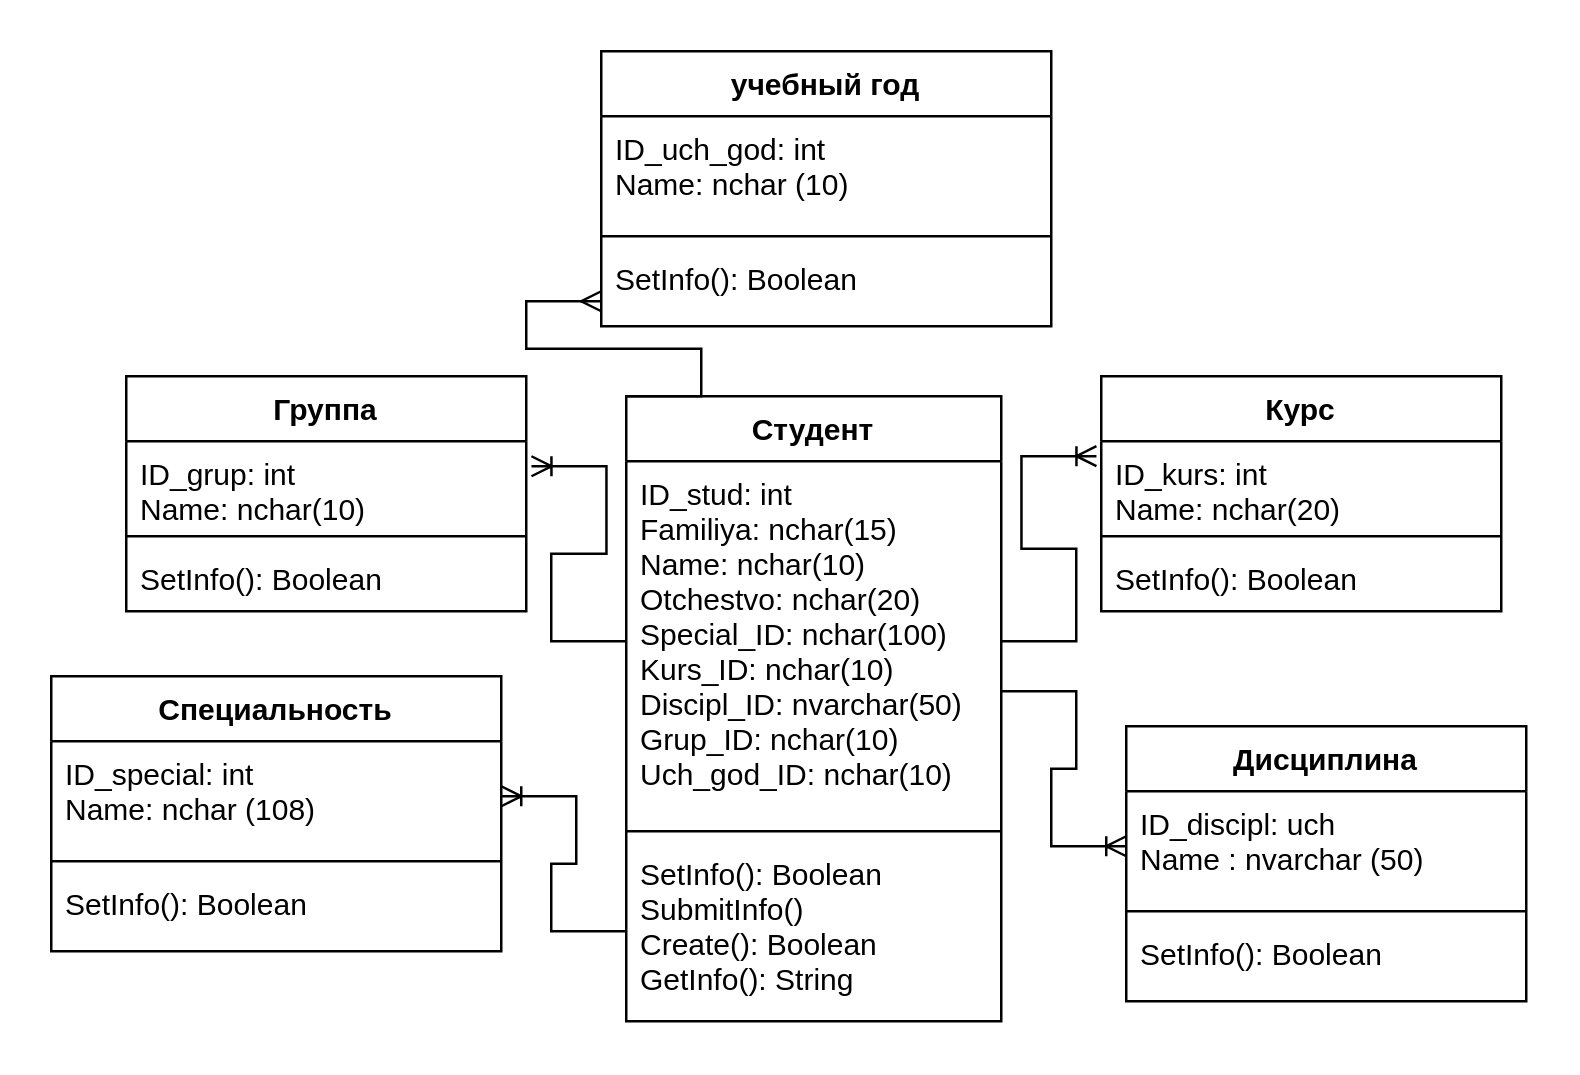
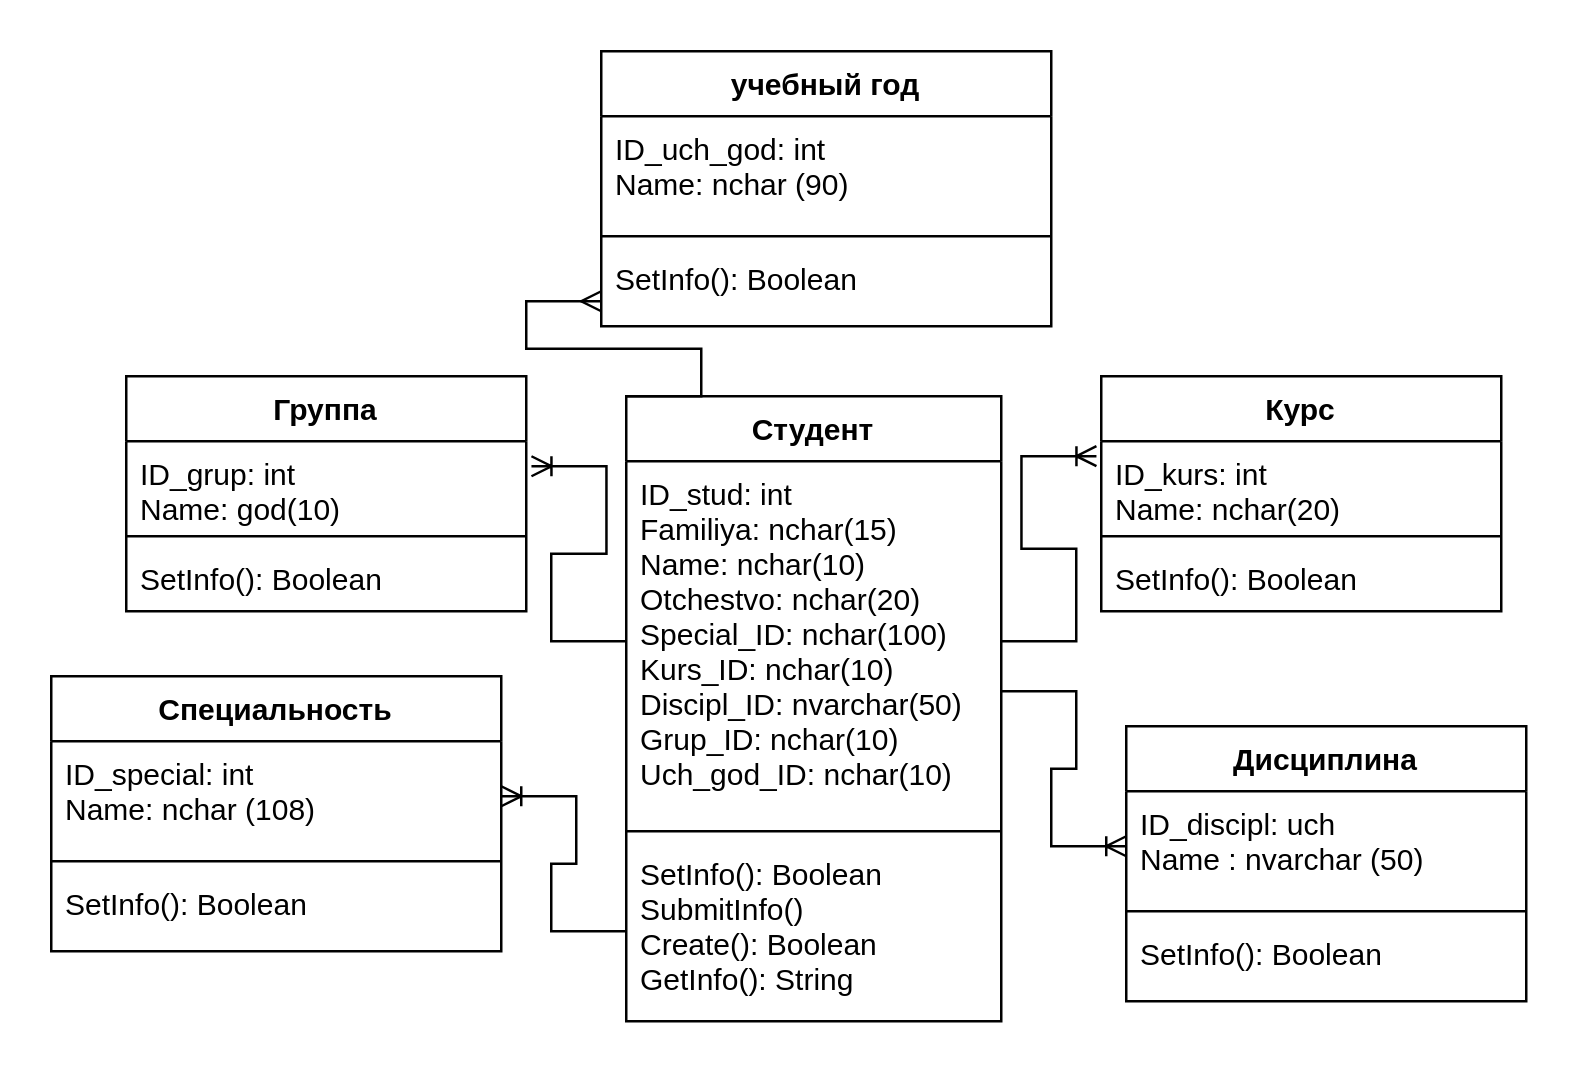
(729, 150) -> (729, 150)
(229, 475) -> (229, 475)
